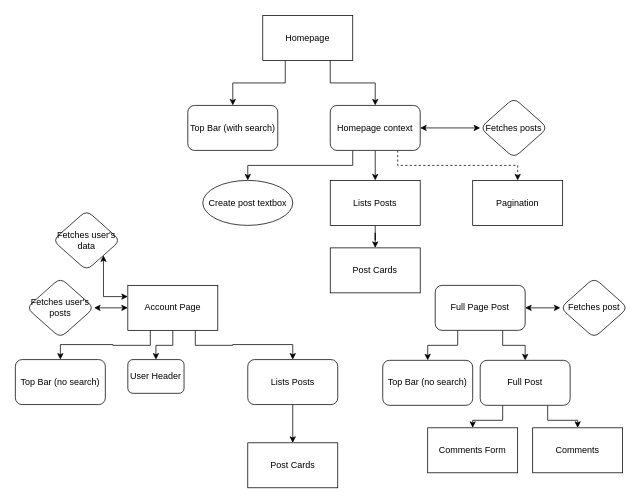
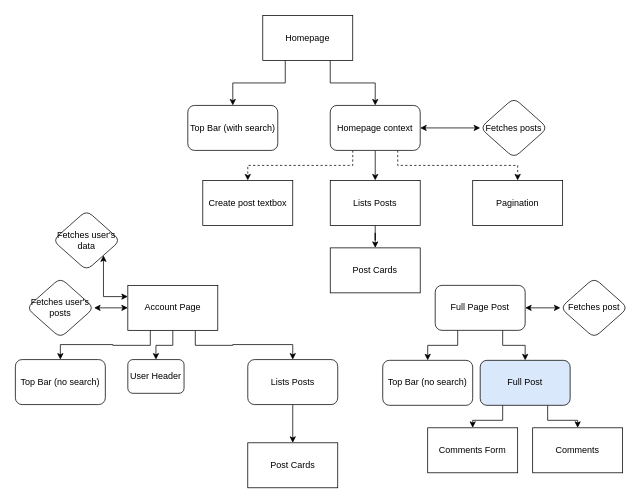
(303, 165) -> (303, 165)
(248, 203) -> (248, 203)
(525, 383) -> (525, 383)
